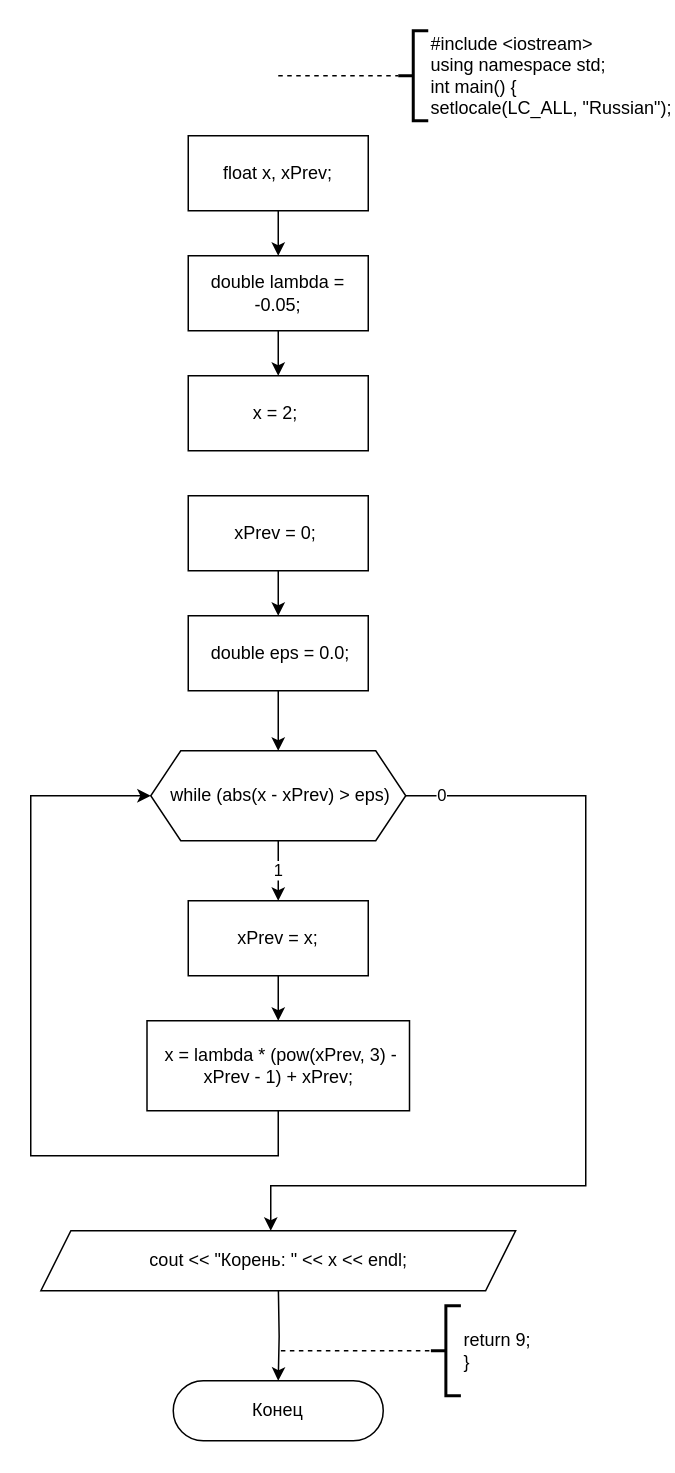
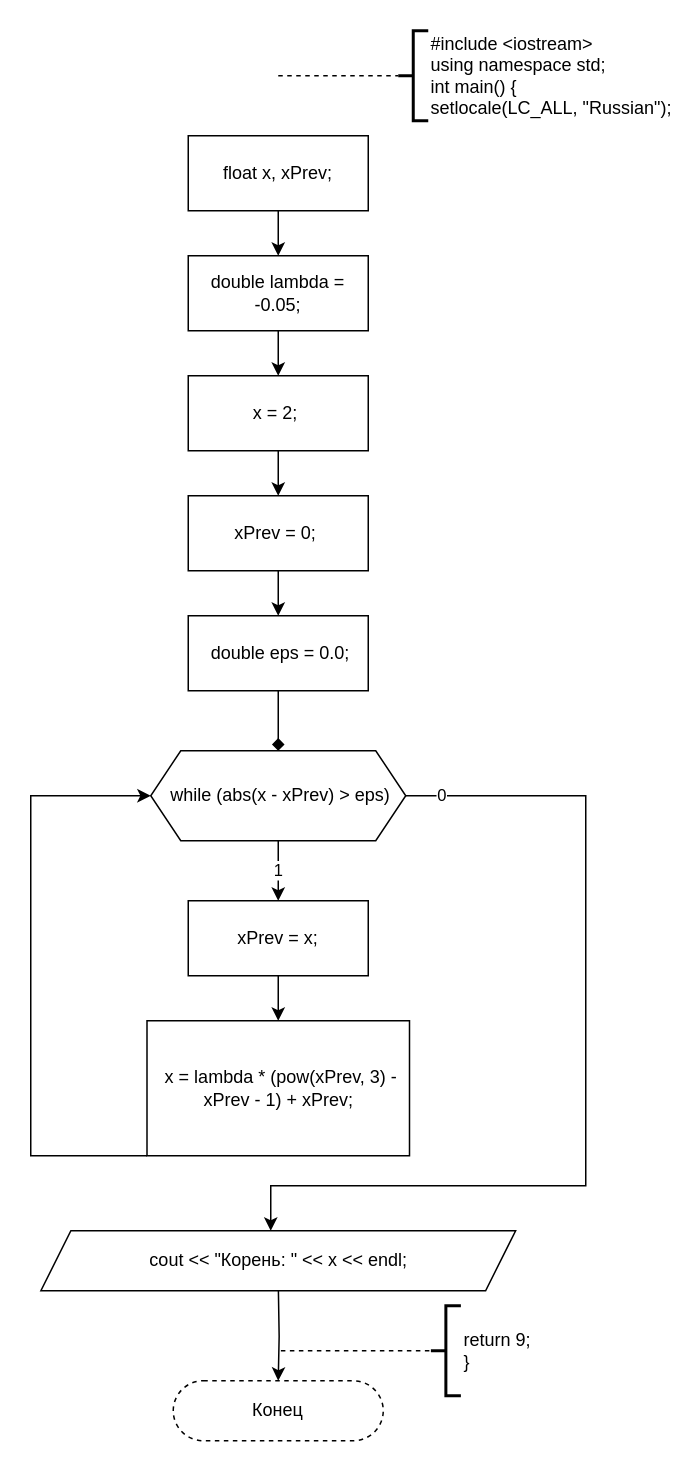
none -> (278, 468)
(278, 739) -> (278, 738)
(278, 1066) -> (278, 1088)
(278, 1411) -> (278, 1411)
